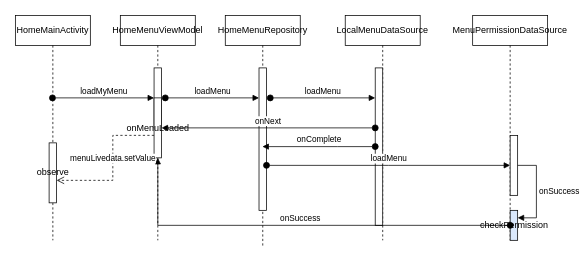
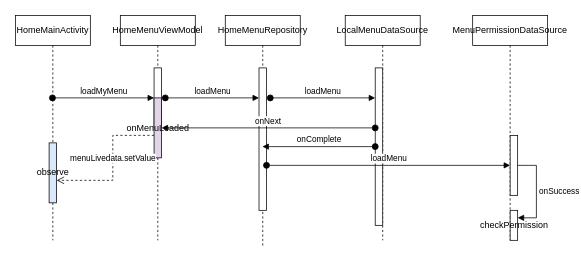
(158, 128) -> (158, 128)
(53, 173) -> (53, 173)
(268, 225) -> none
(514, 225) -> (514, 225)
